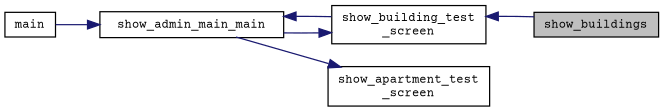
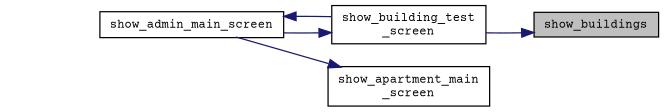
(516, 16) -> (504, 33)
(30, 25) -> none
(192, 25) -> (192, 25)
(409, 86) -> (409, 86)
